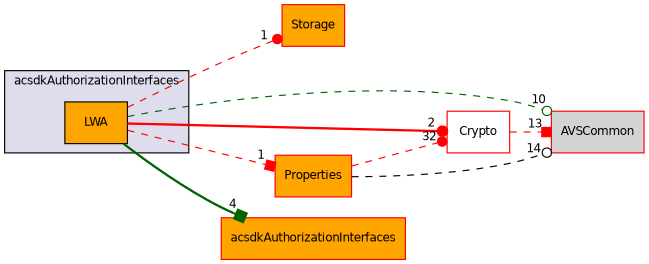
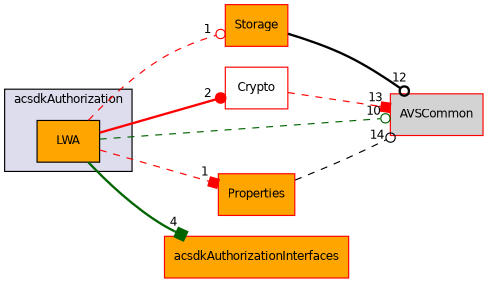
none -> (347, 56)
(200, 72) -> (146, 69)
(97, 82) -> (68, 100)
(395, 154) -> none
